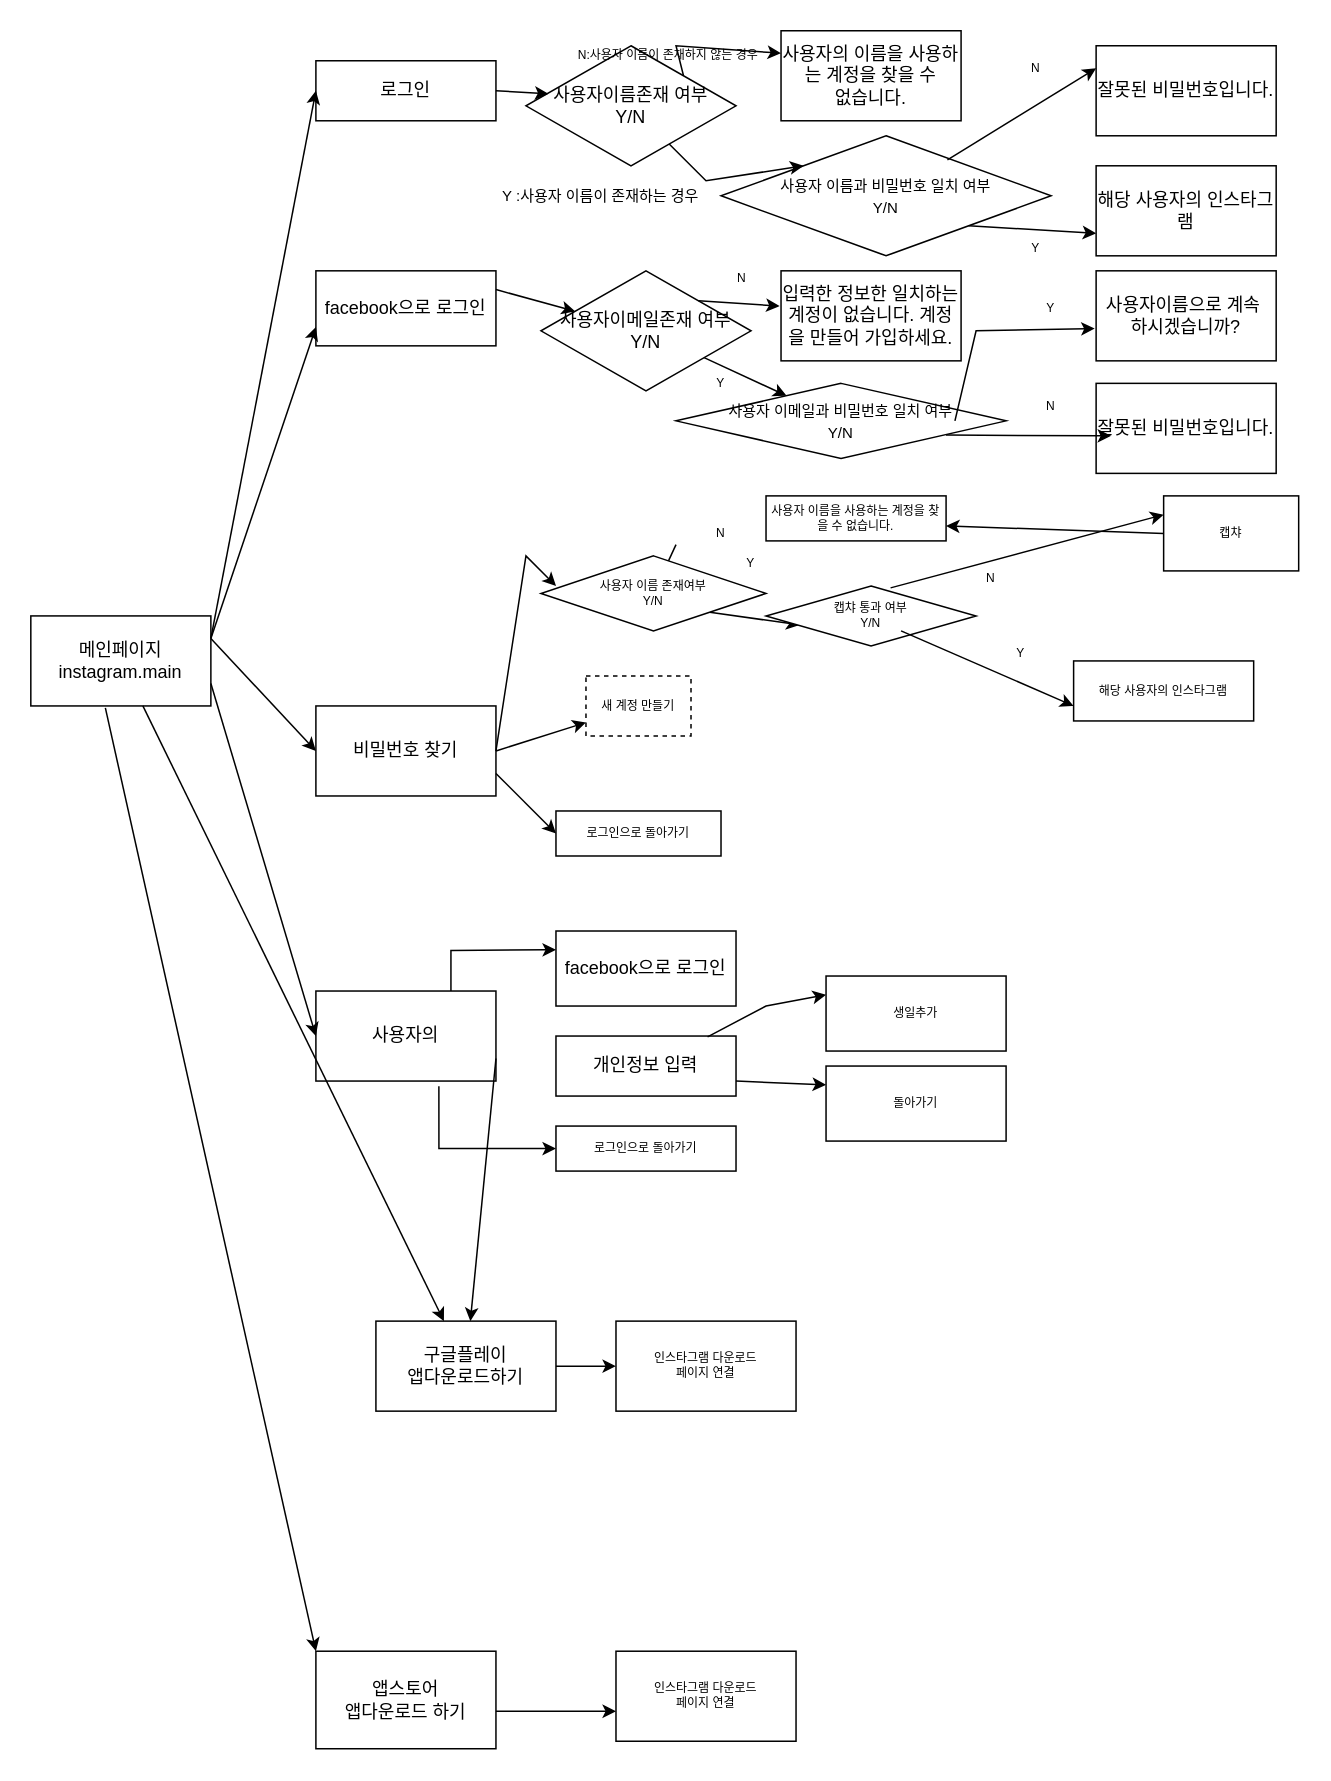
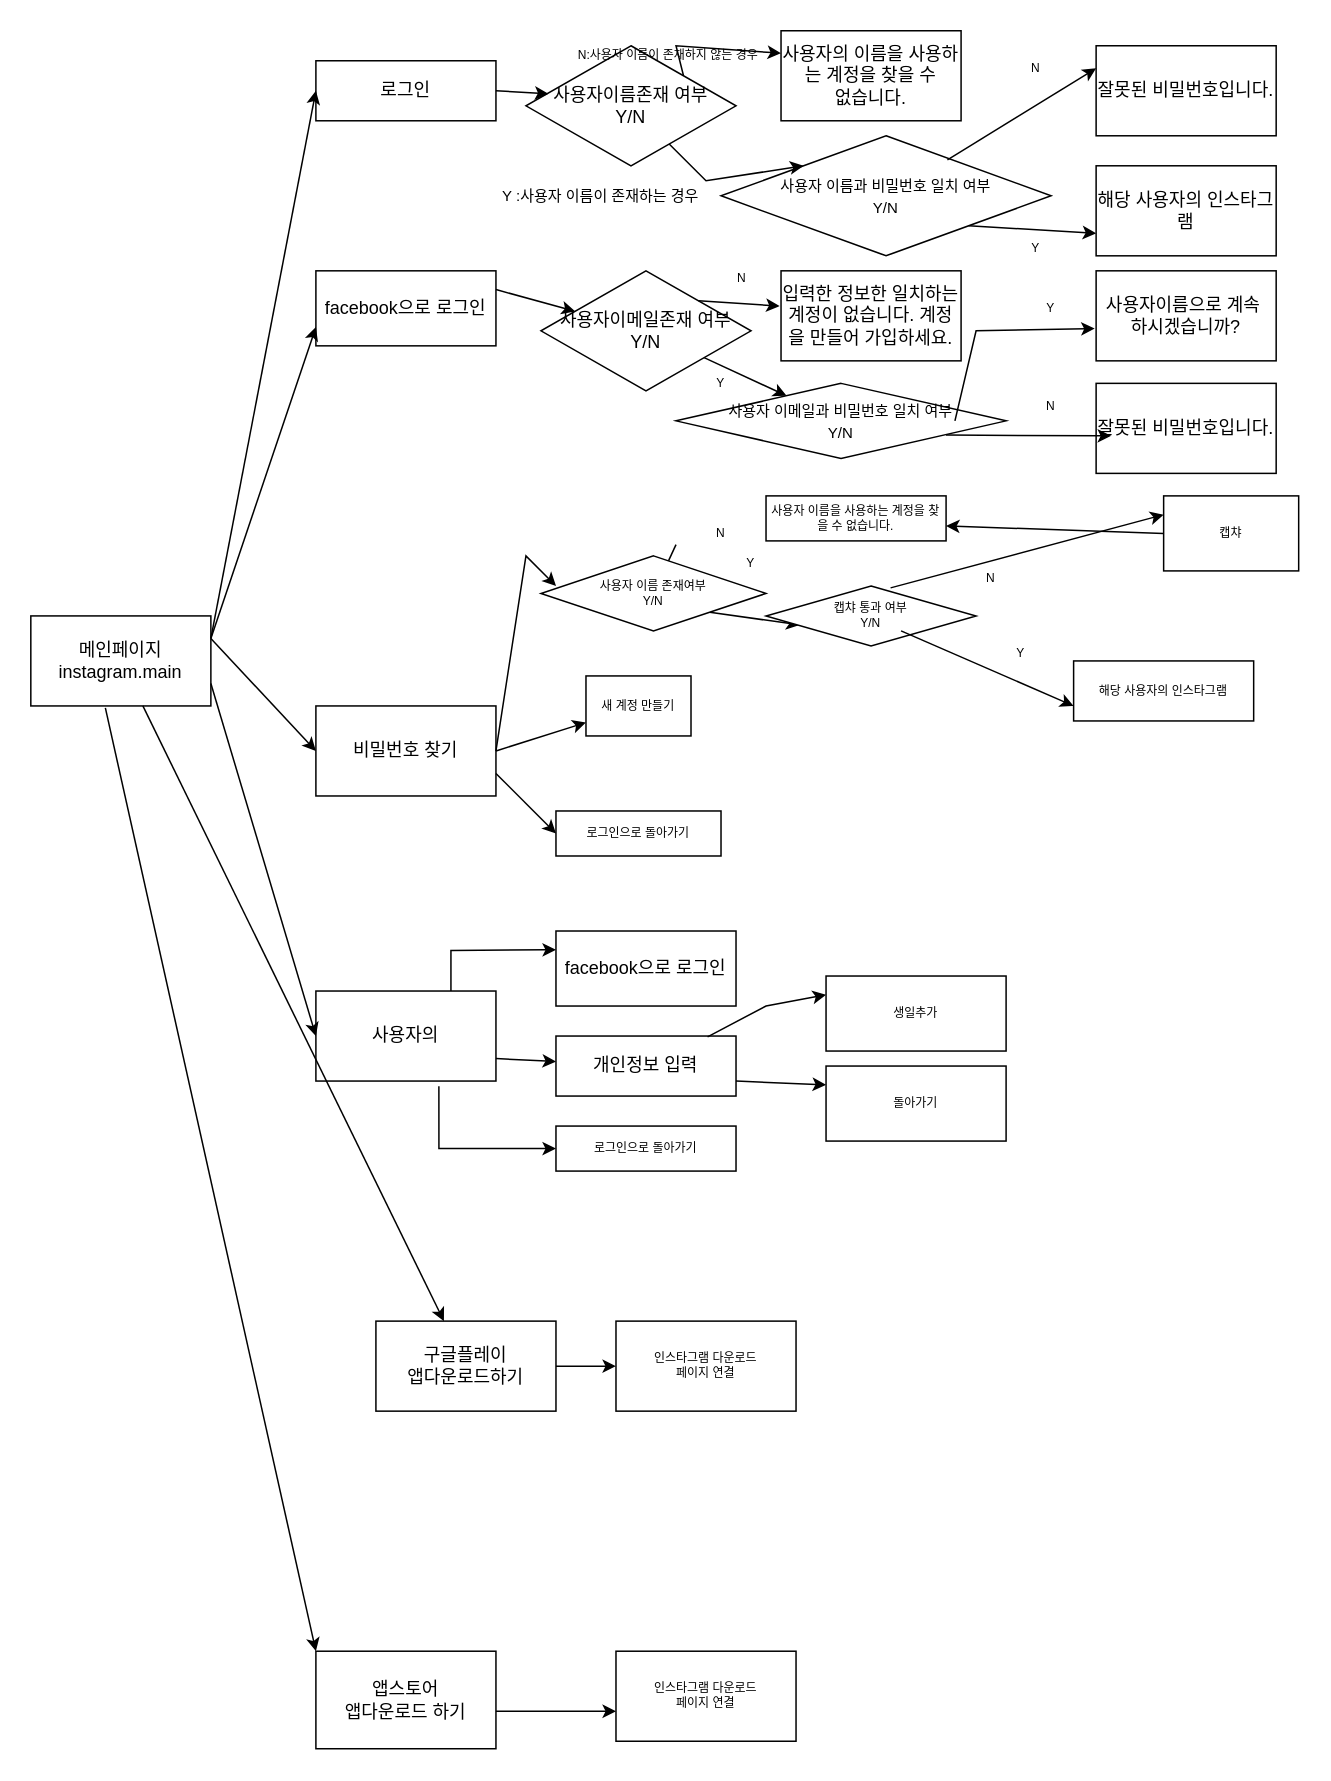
(638, 706) -> (638, 706)
(483, 1185) -> (521, 1060)
